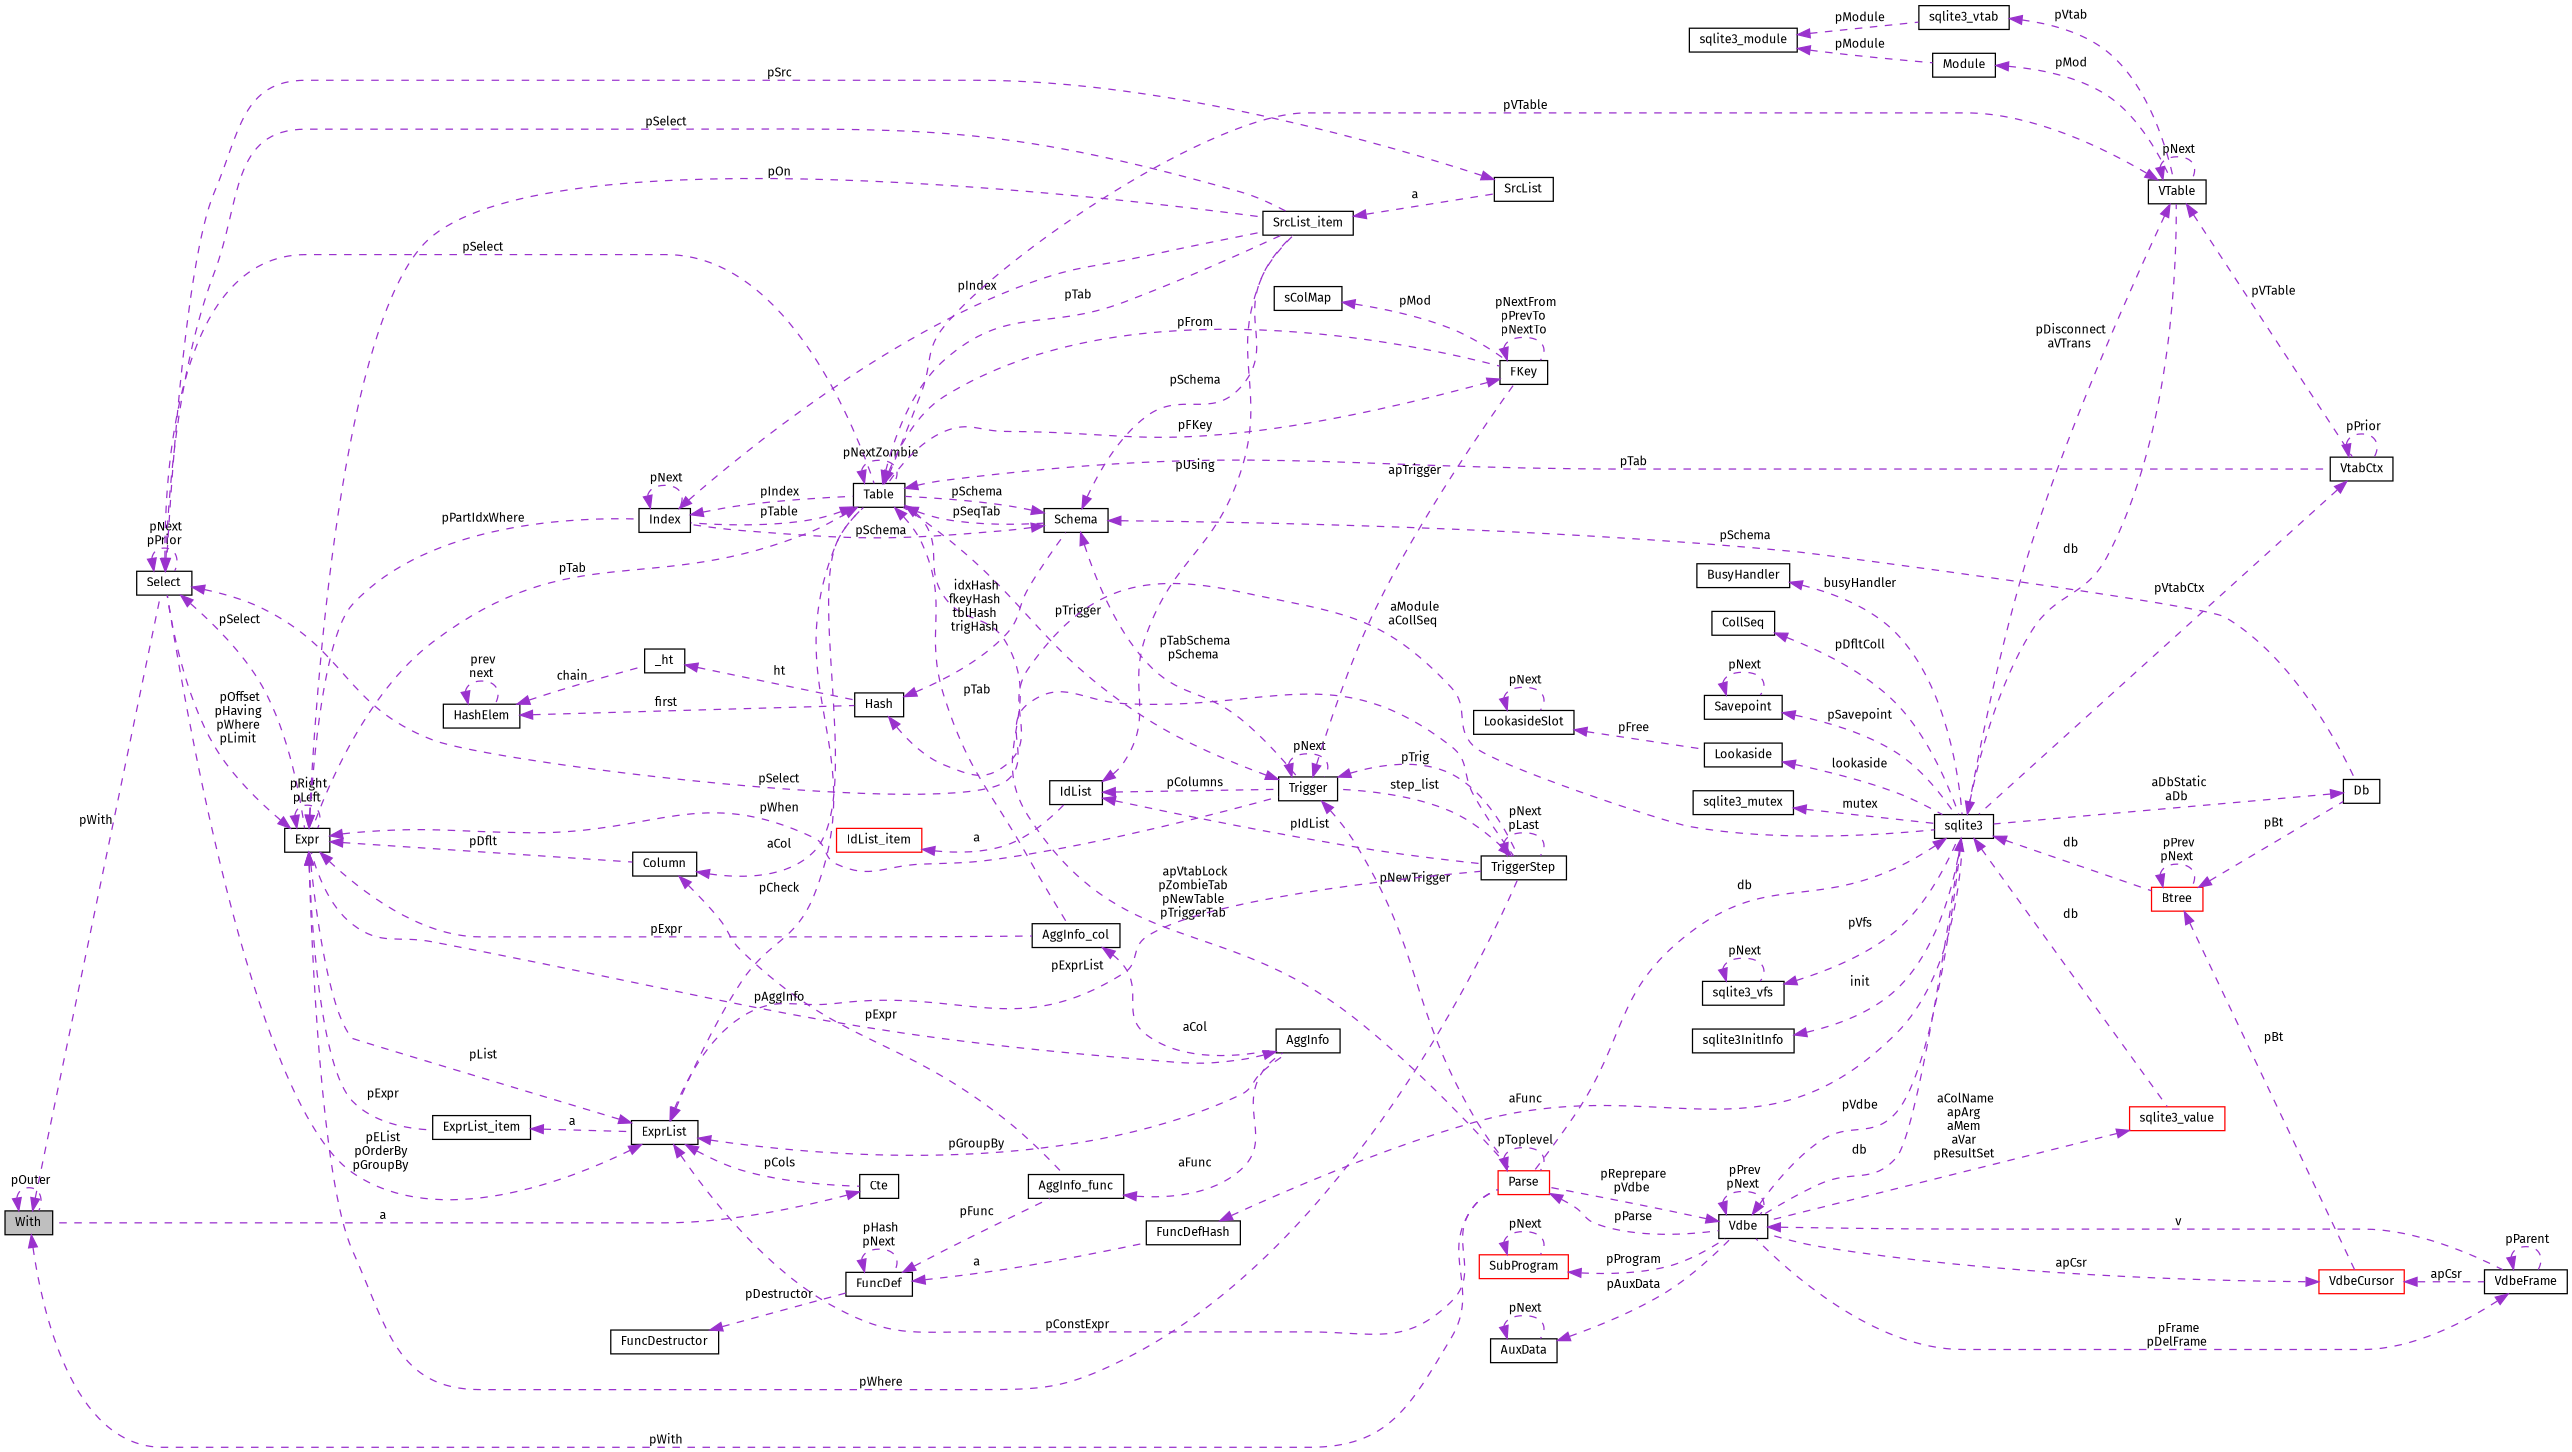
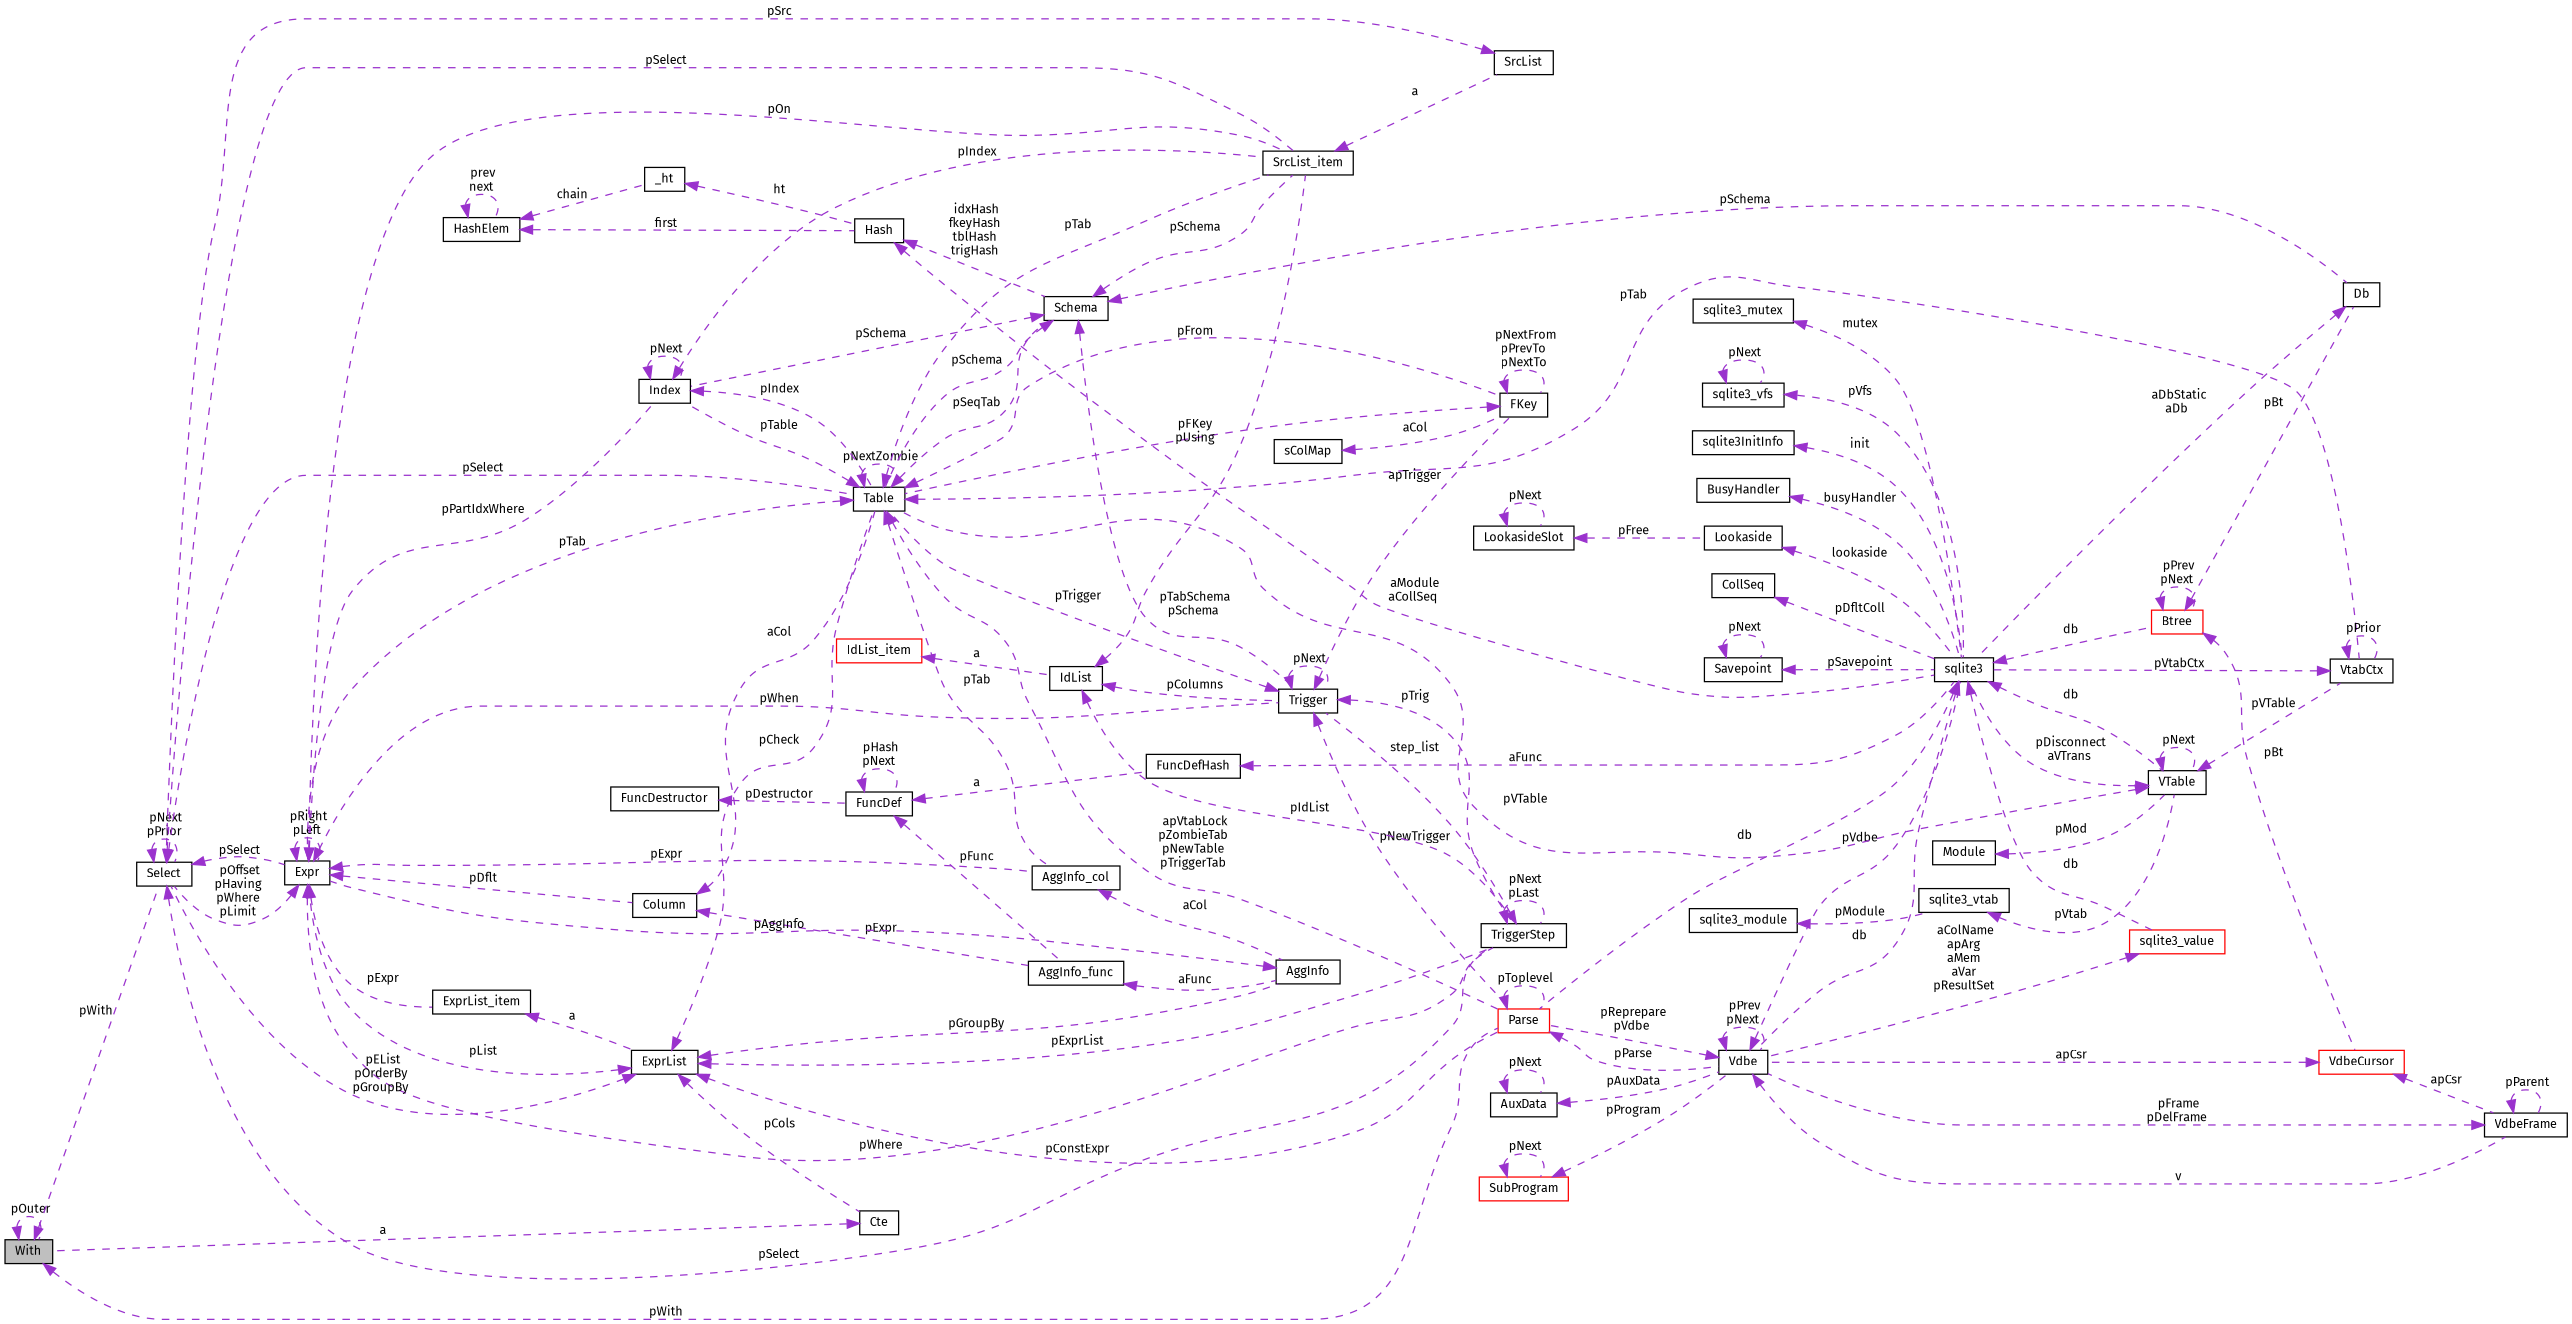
(1871, 57) -> none
(1413, 302) -> (1413, 428)
